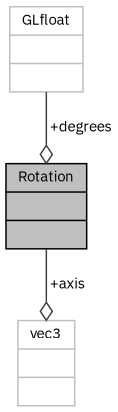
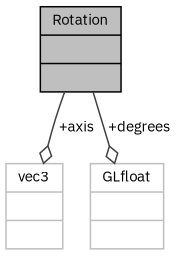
(46, 118) -> (101, 119)
